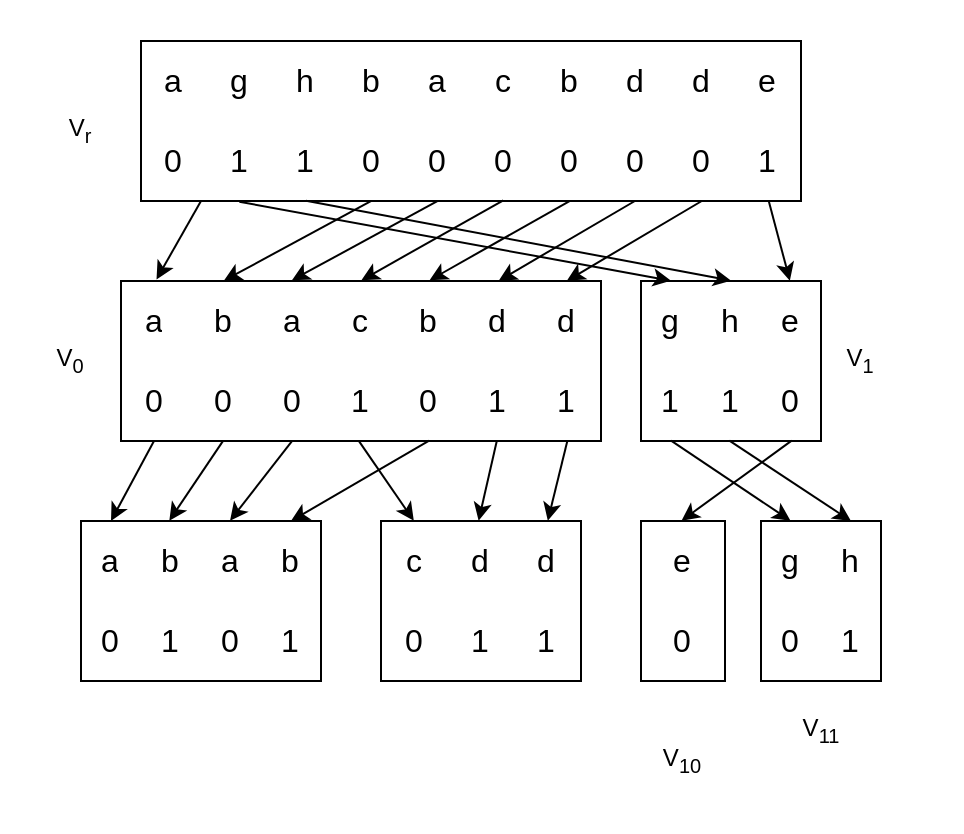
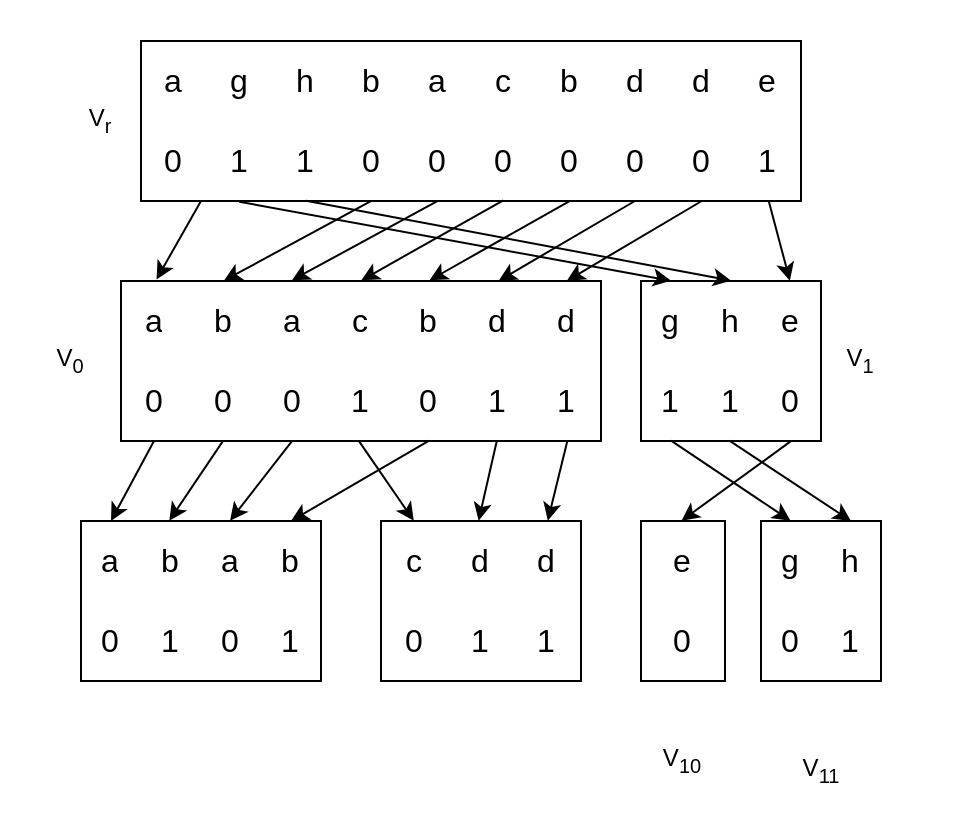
(81, 131) -> (101, 121)
(821, 731) -> (821, 771)
